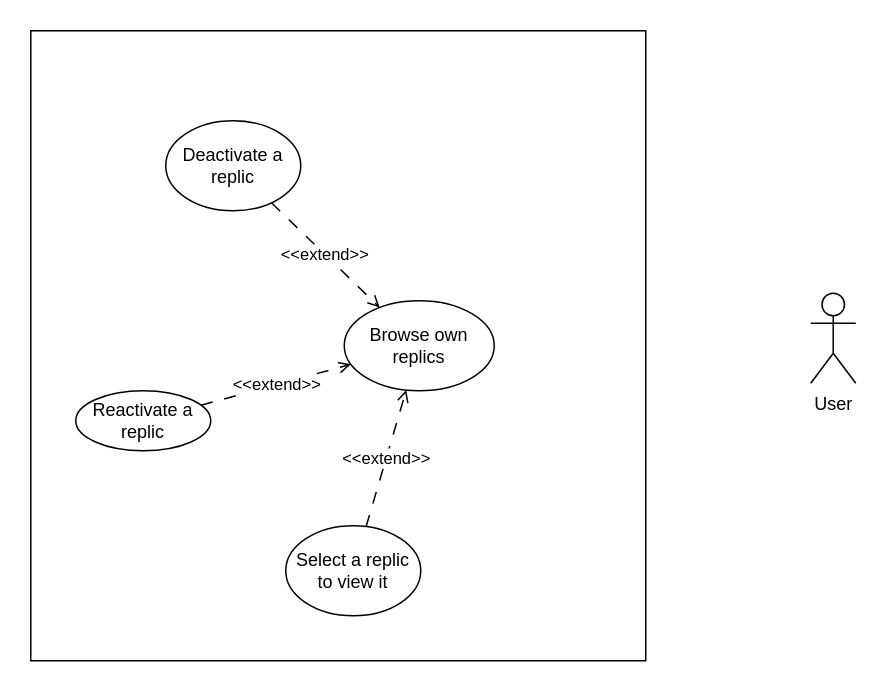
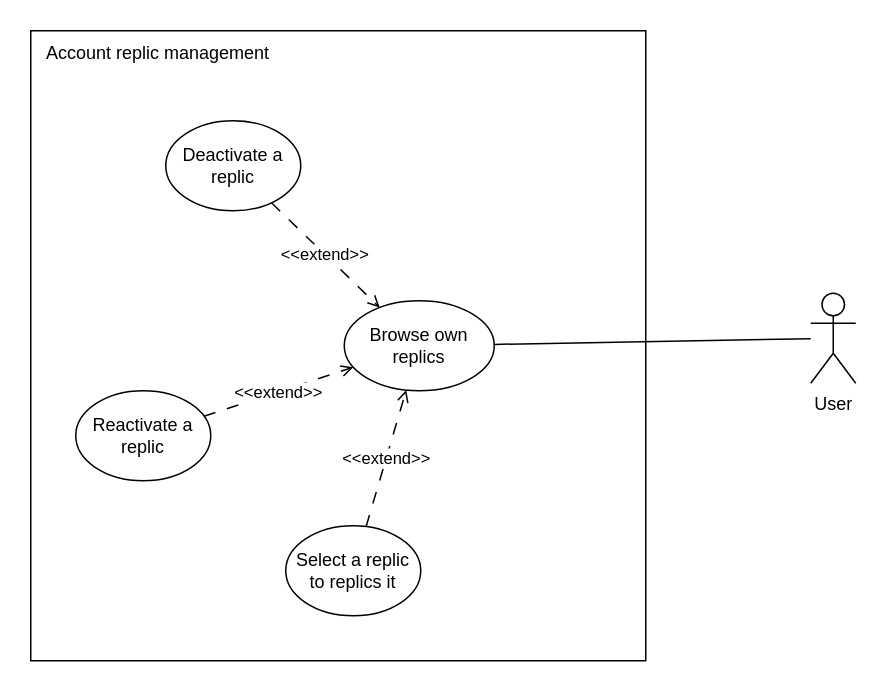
none -> (158, 53)
none -> (652, 342)
(143, 421) -> (143, 436)
(353, 571) -> (353, 571)
